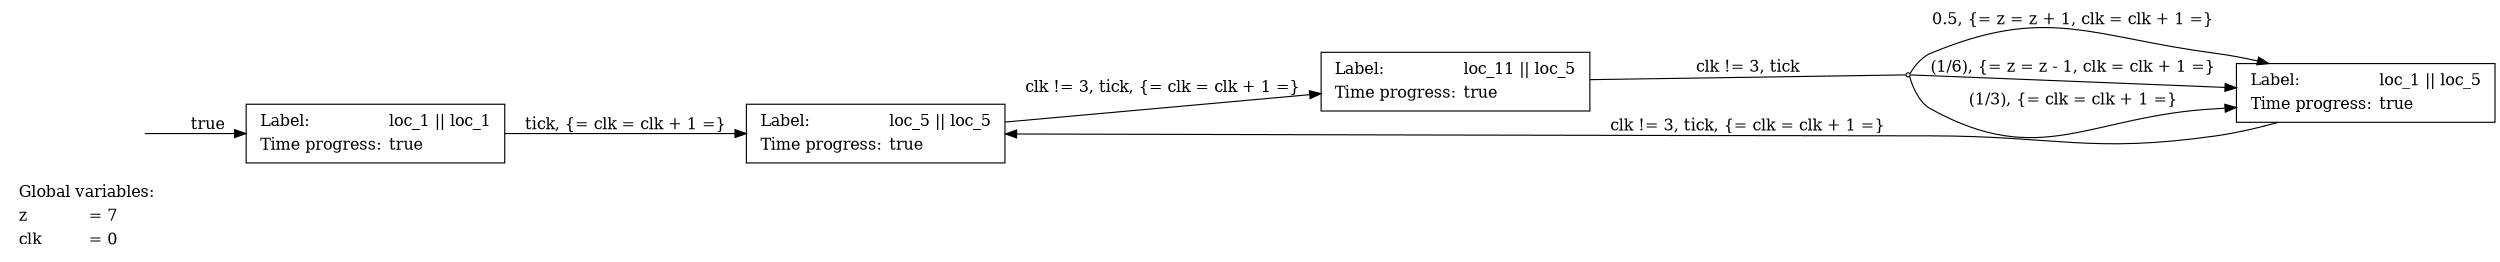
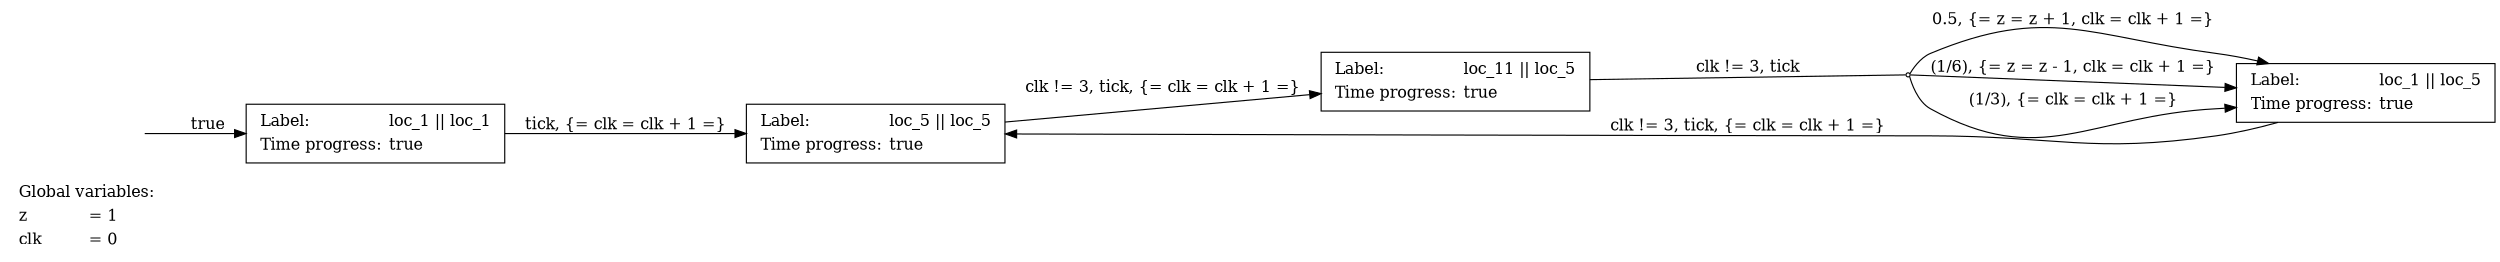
(103, 216) -> (103, 216)
